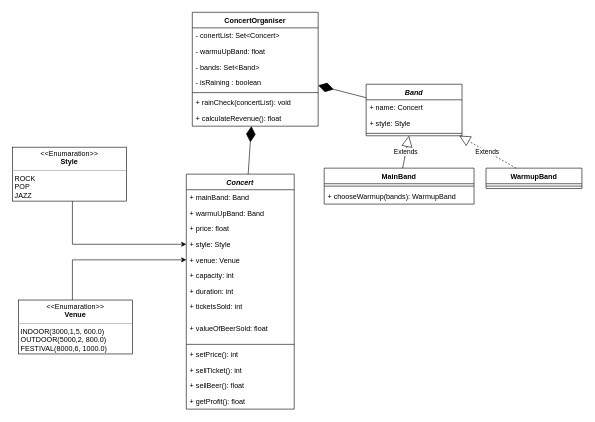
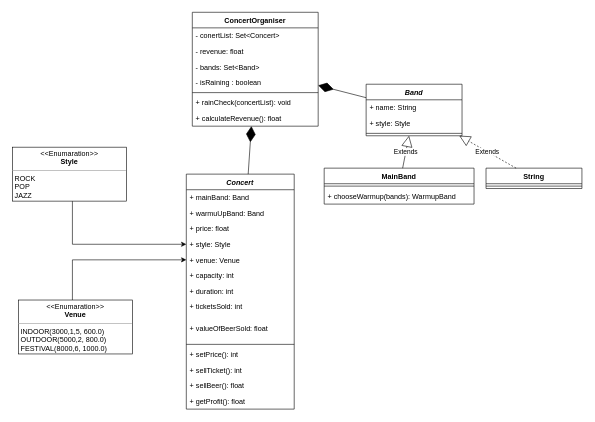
(232, 52) -> (224, 52)
(397, 108) -> (394, 108)
(534, 176) -> (534, 176)
